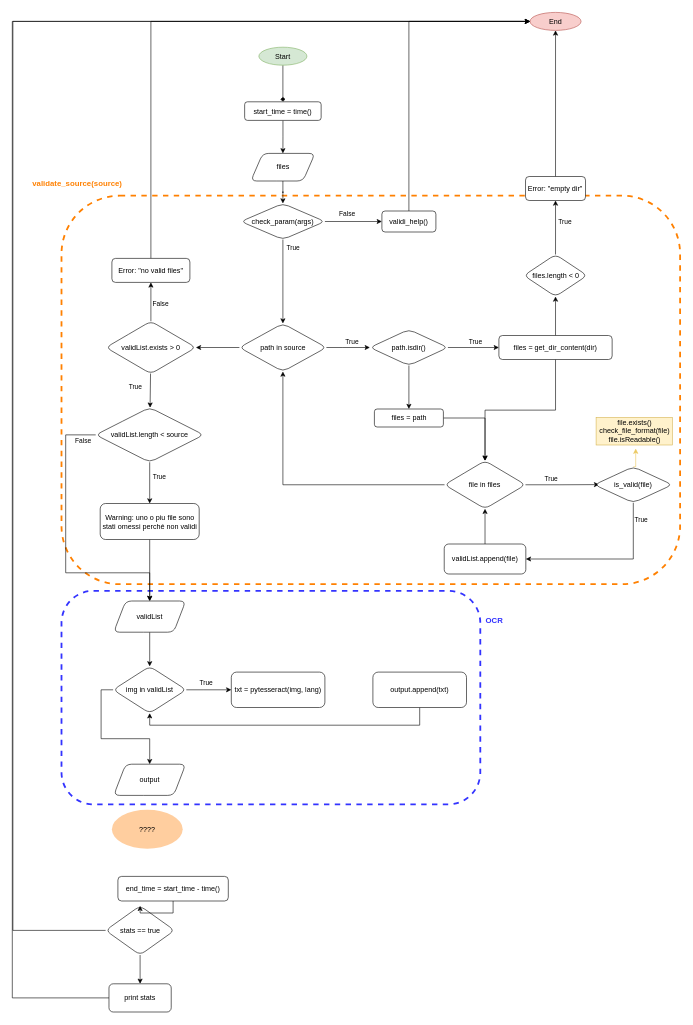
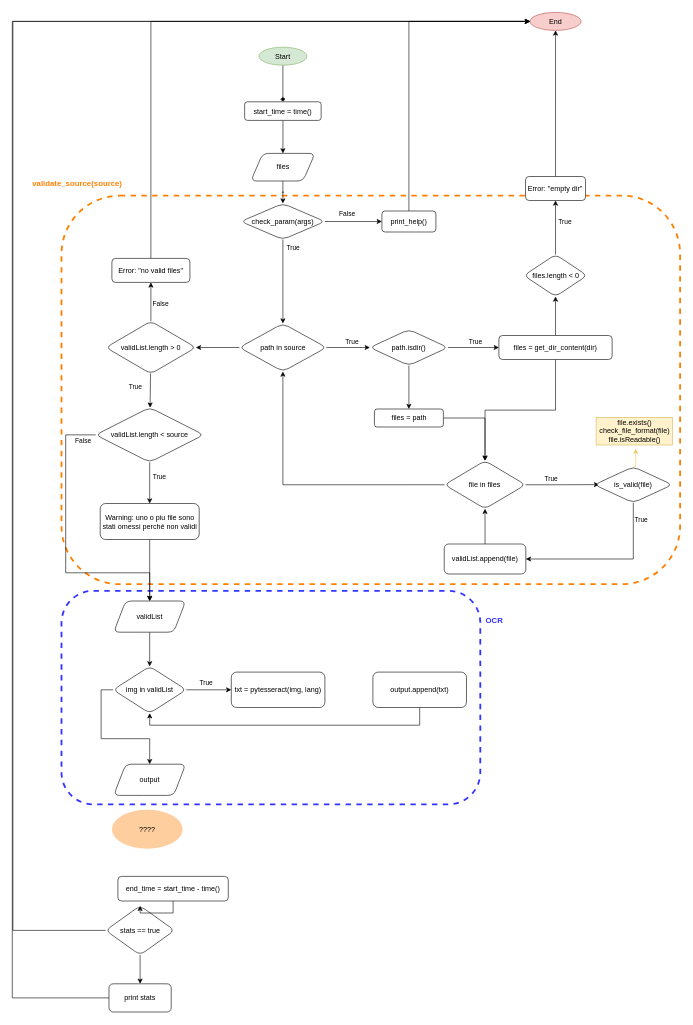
(409, 222) -> (409, 222)
(151, 348) -> (151, 348)
